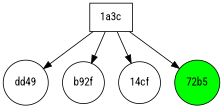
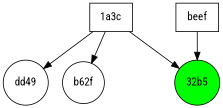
none -> (197, 17)
(83, 83) -> (83, 83)
(140, 83) -> none
(197, 83) -> (197, 83)
